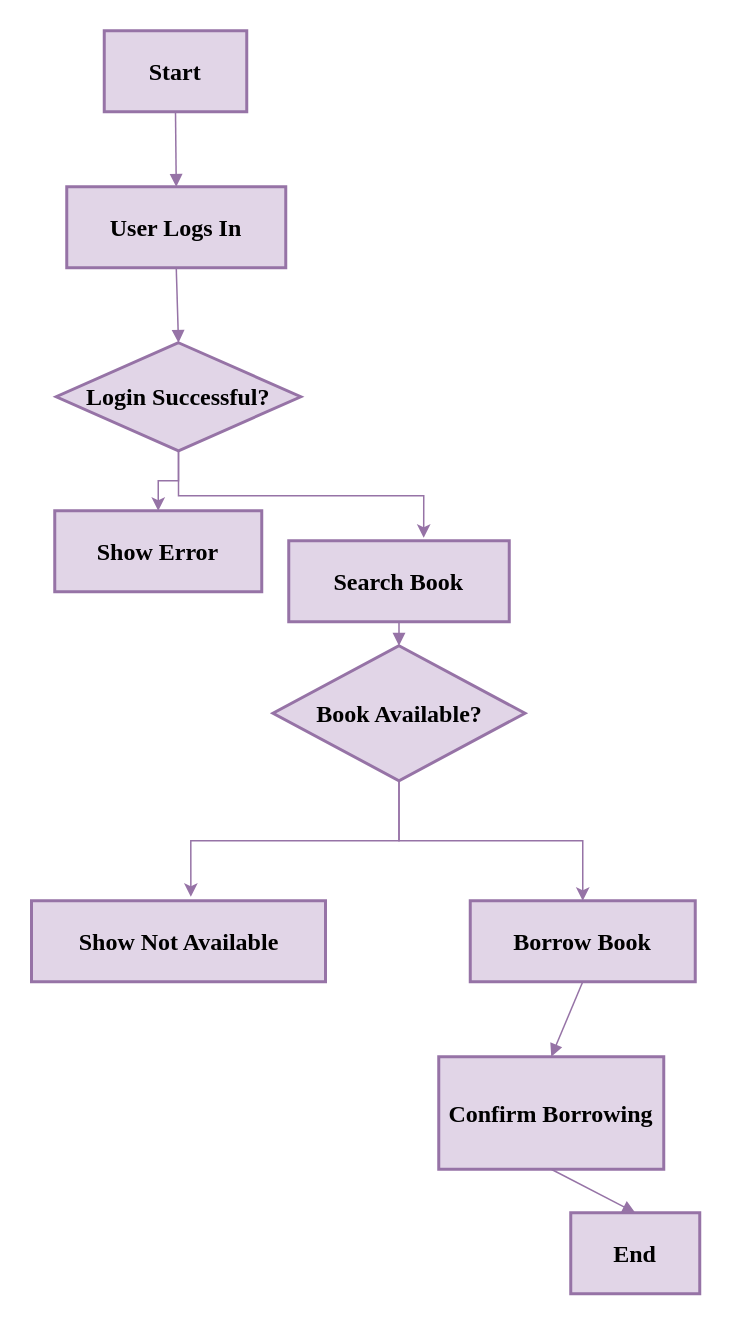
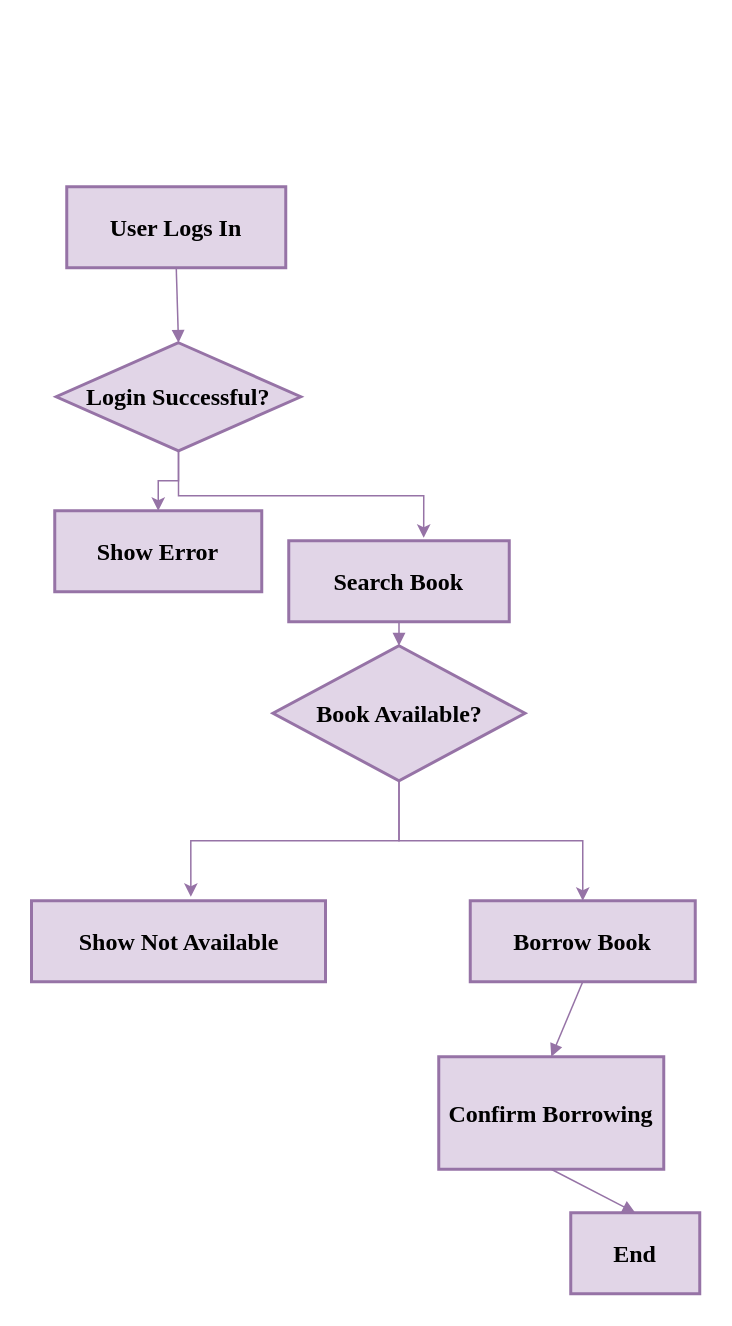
(176, 71) -> none
(176, 144) -> none
